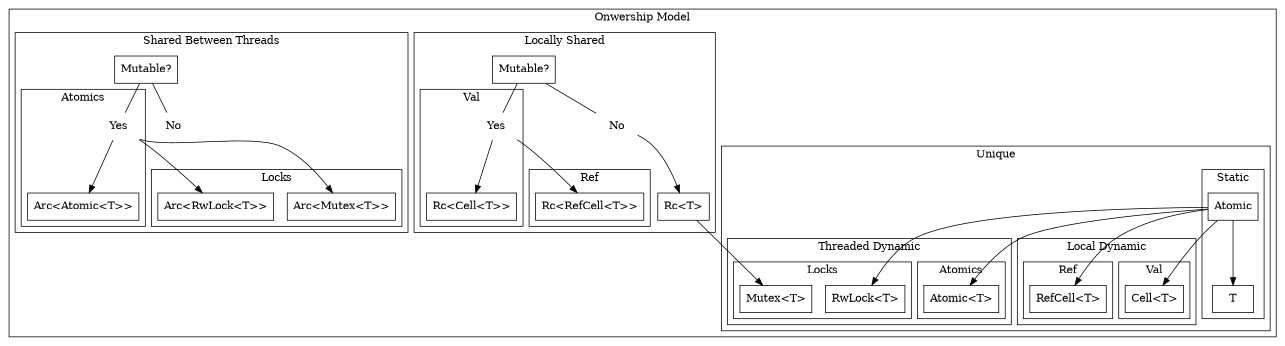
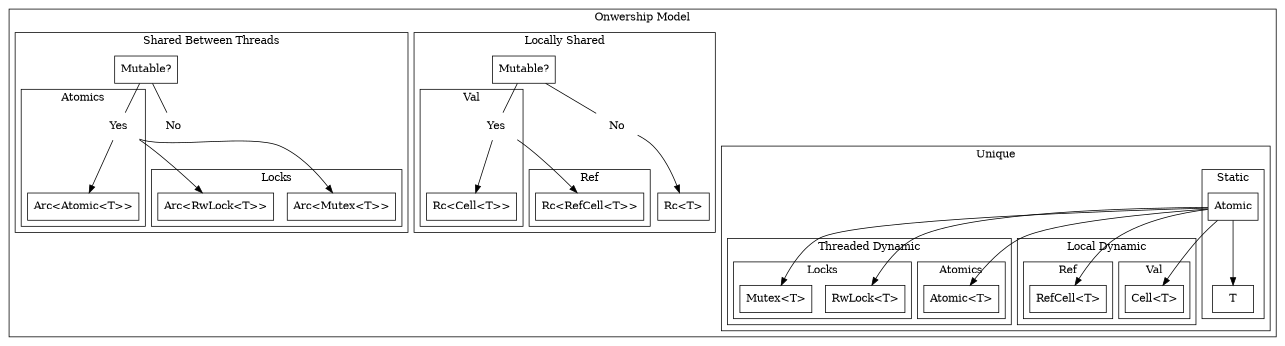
(733, 256) -> (964, 219)
